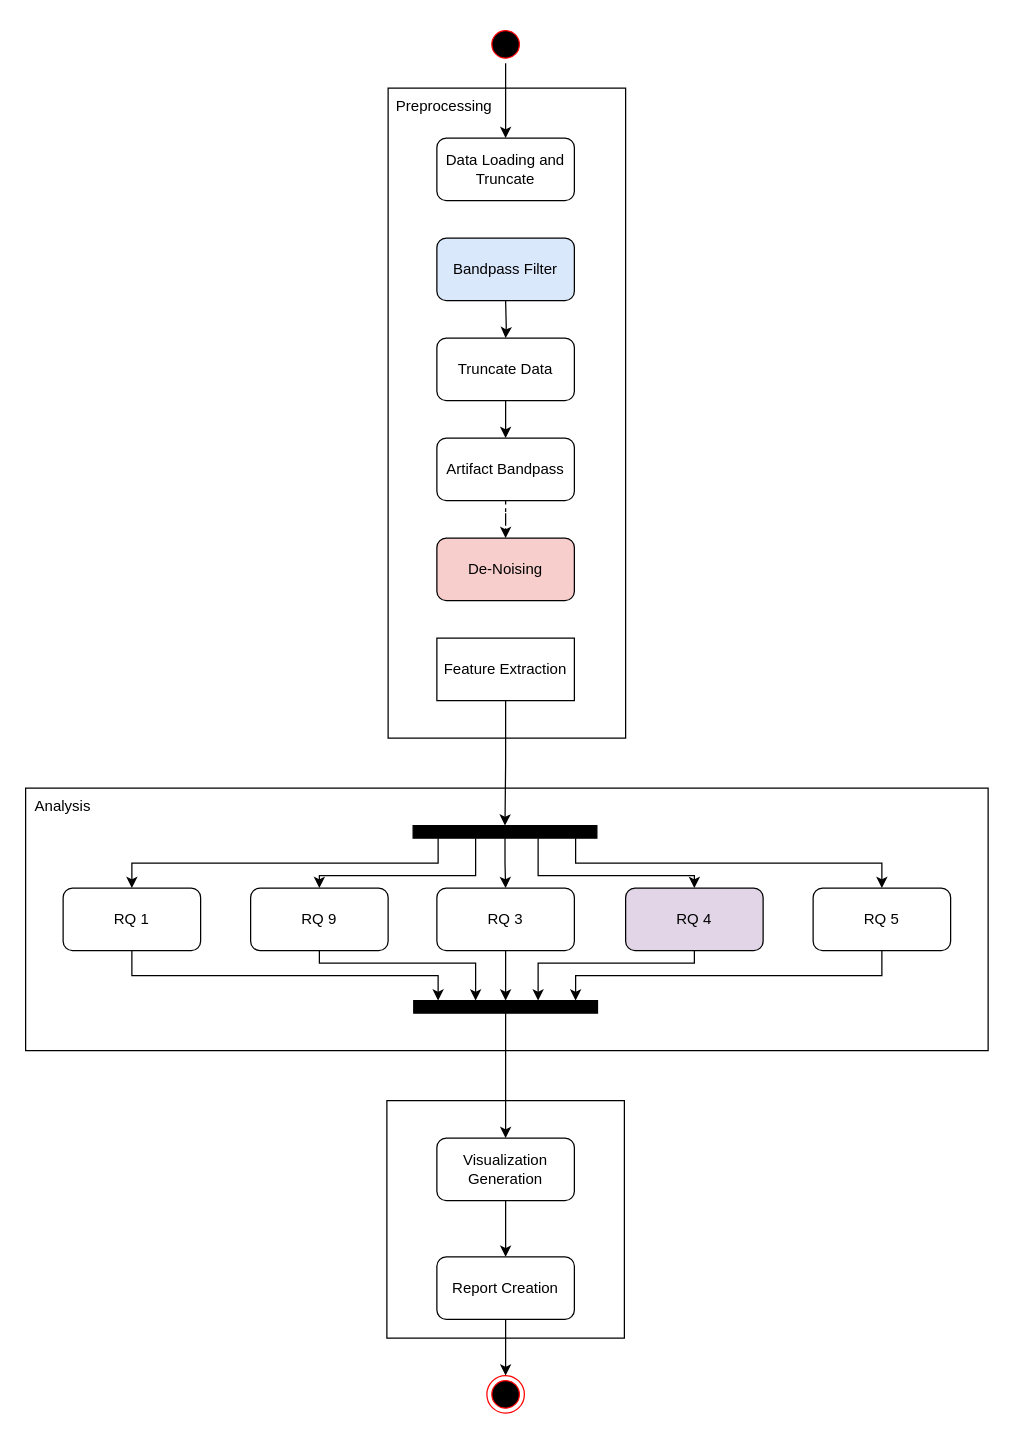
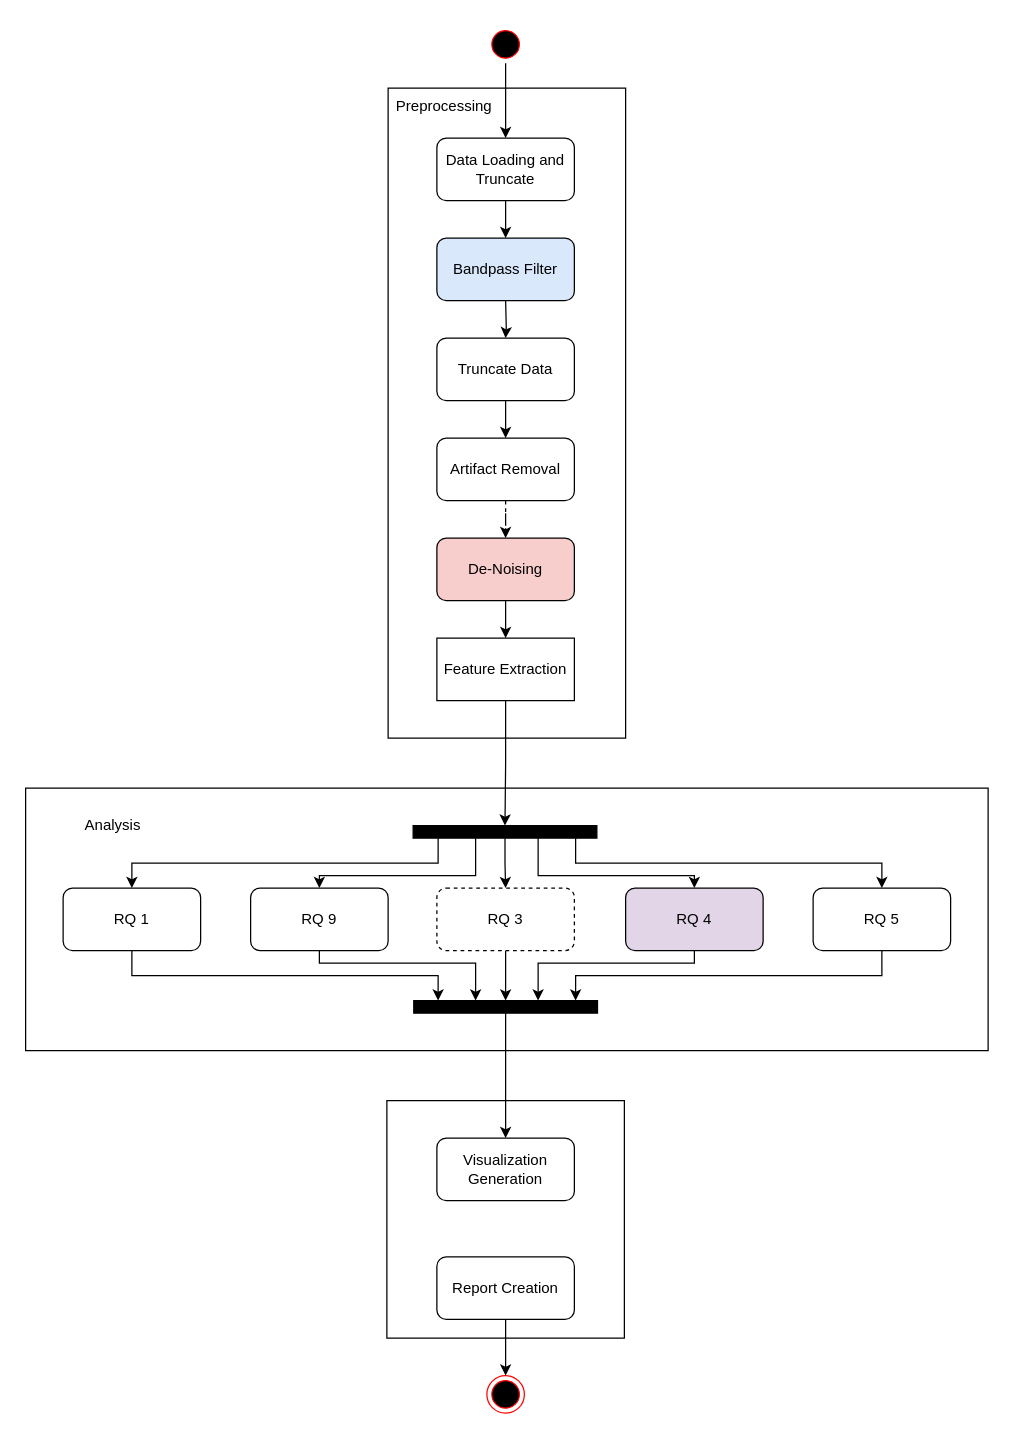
none -> (506, 224)
(506, 469) -> (506, 469)
none -> (506, 624)
(63, 807) -> (113, 826)
(506, 919) -> (506, 919)
(506, 1225) -> none
